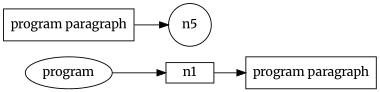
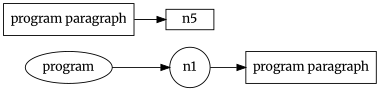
(190, 25) -> (190, 20)
(190, 73) -> (190, 67)
